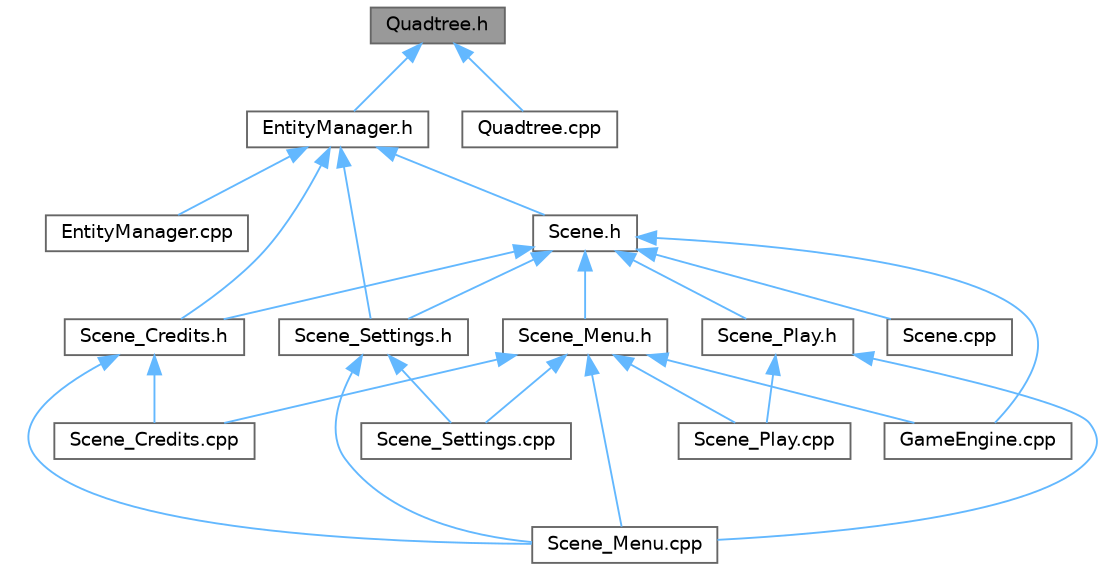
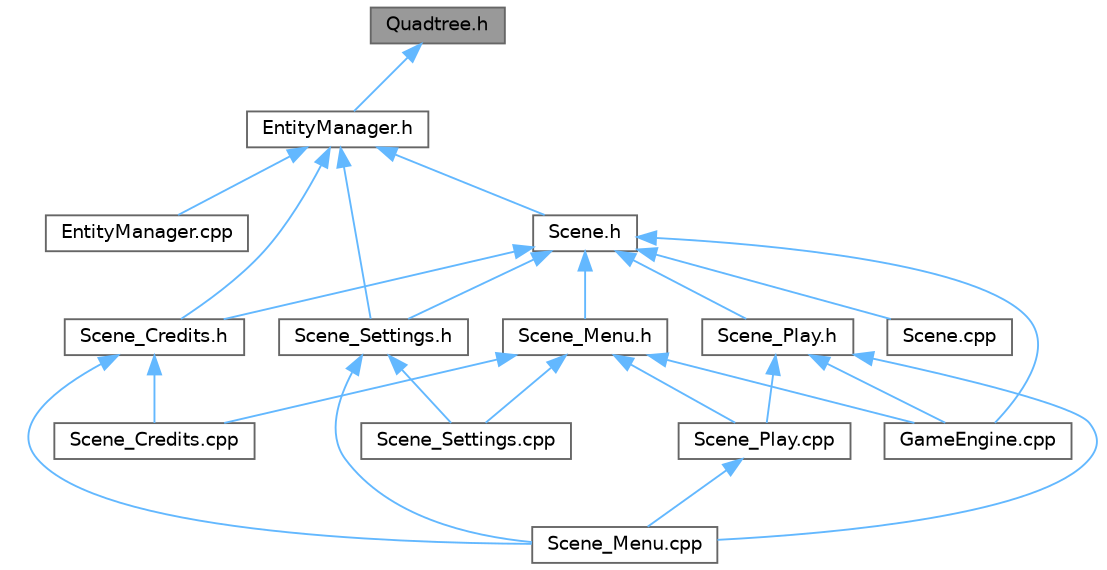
(540, 129) -> none
none -> (886, 393)
(607, 451) -> (687, 498)
